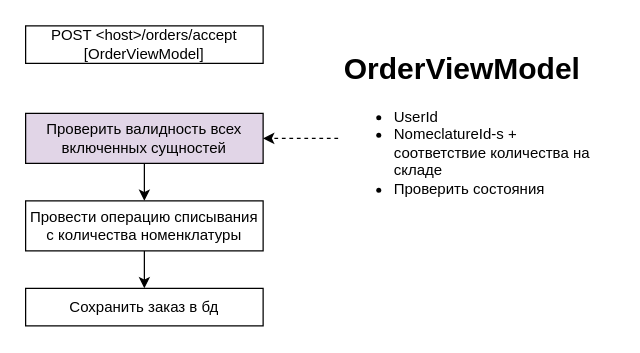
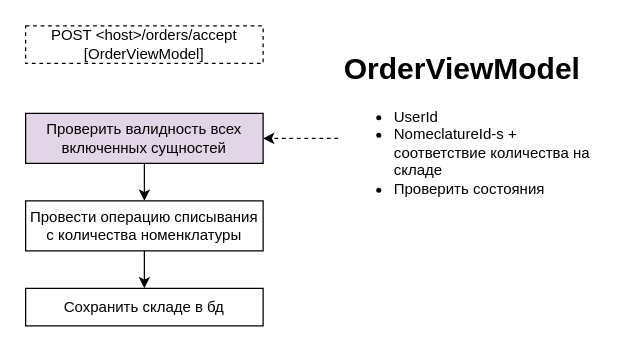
(144, 44) -> (144, 44)
(144, 307) -> (144, 307)
